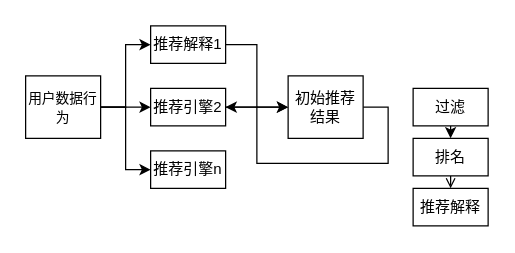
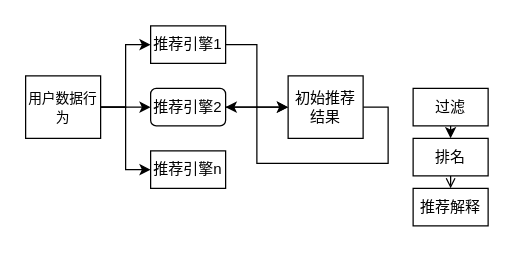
(188, 44) -> (188, 44)
(188, 107) -> (188, 107)
